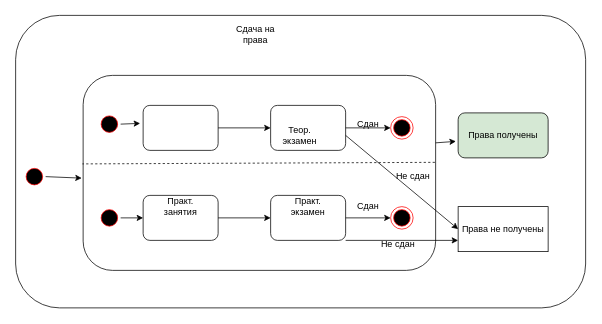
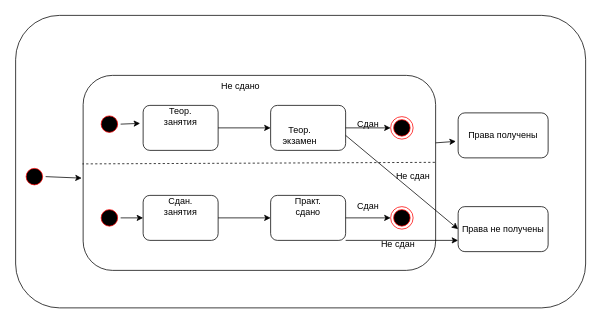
(255, 34) -> none
none -> (240, 87)
none -> (180, 117)
(503, 135) -> (503, 135)
(180, 207) -> (180, 207)
(308, 207) -> (308, 207)
(503, 229) -> (503, 229)
